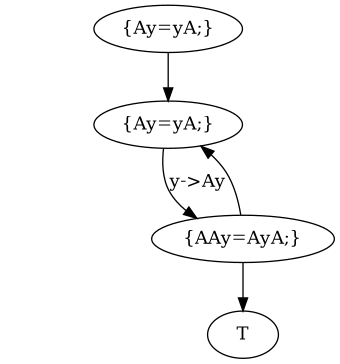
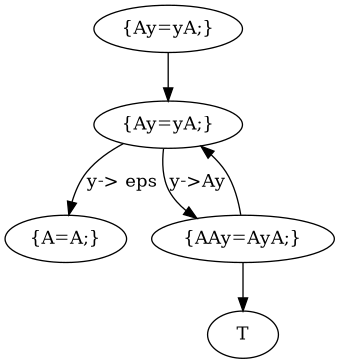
none -> (66, 239)
